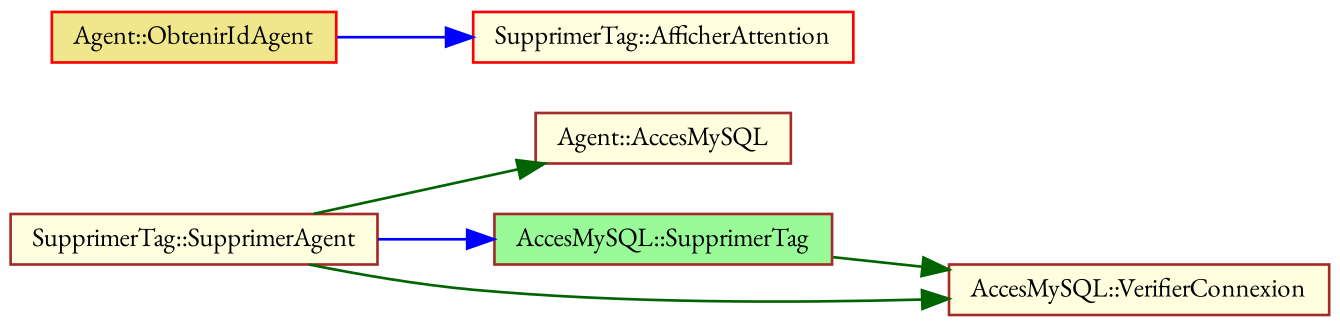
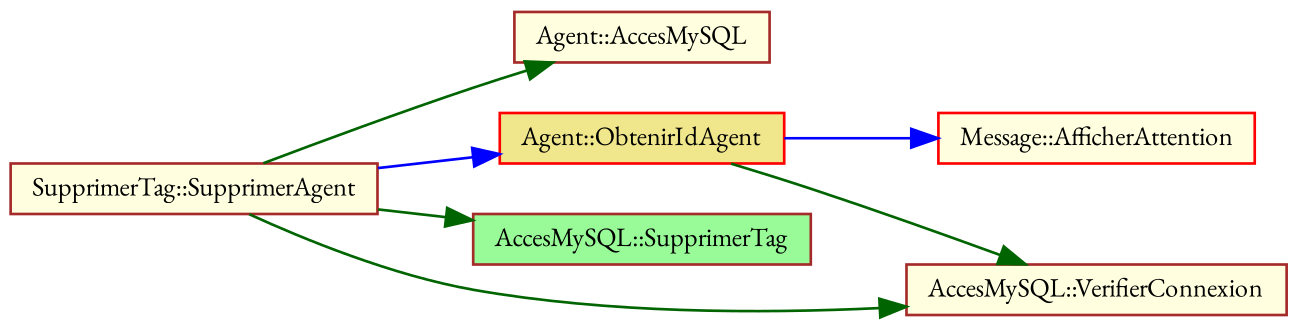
(663, 37) -> (1097, 138)
none -> (425, 163)
(423, 239) -> (412, 213)
(877, 262) -> (866, 207)
